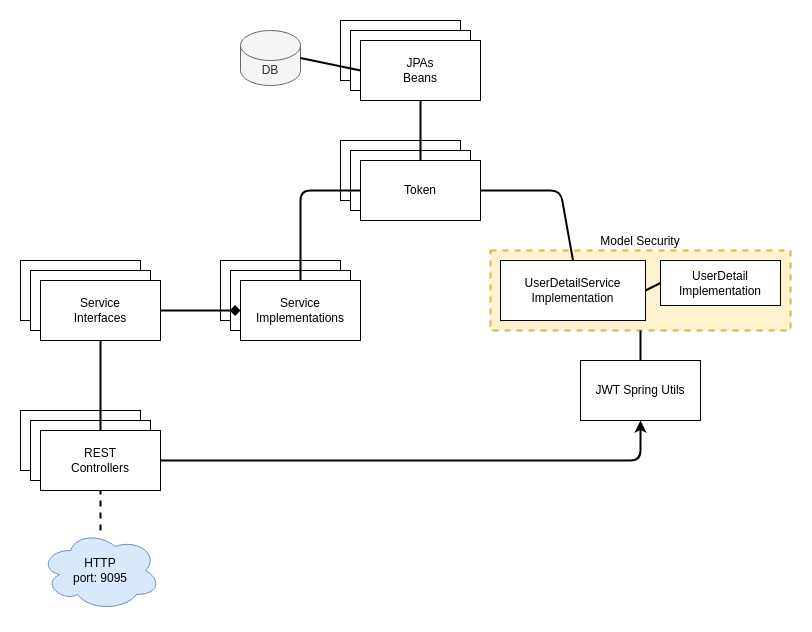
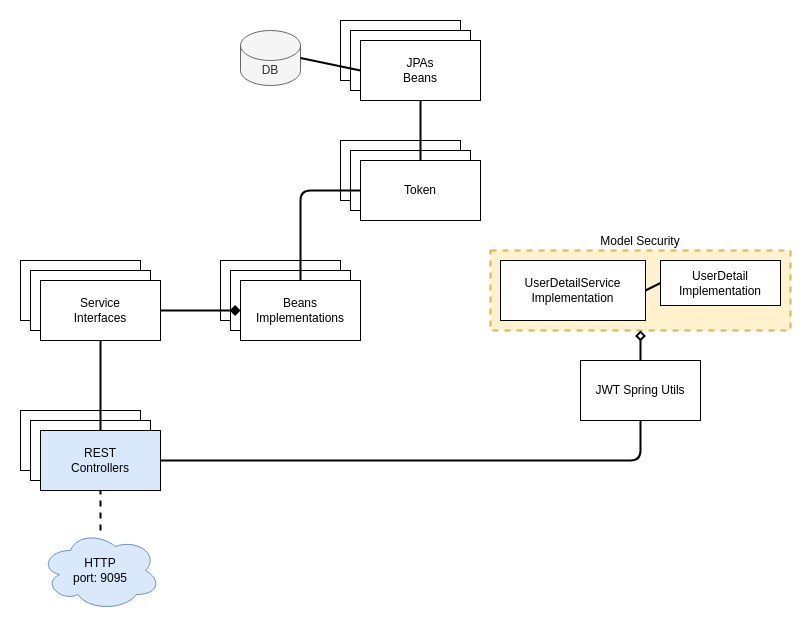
(551, 191) -> none
(301, 311) -> (301, 311)
(641, 336) -> (641, 340)
(641, 431) -> (641, 428)
(101, 461) -> (101, 461)
